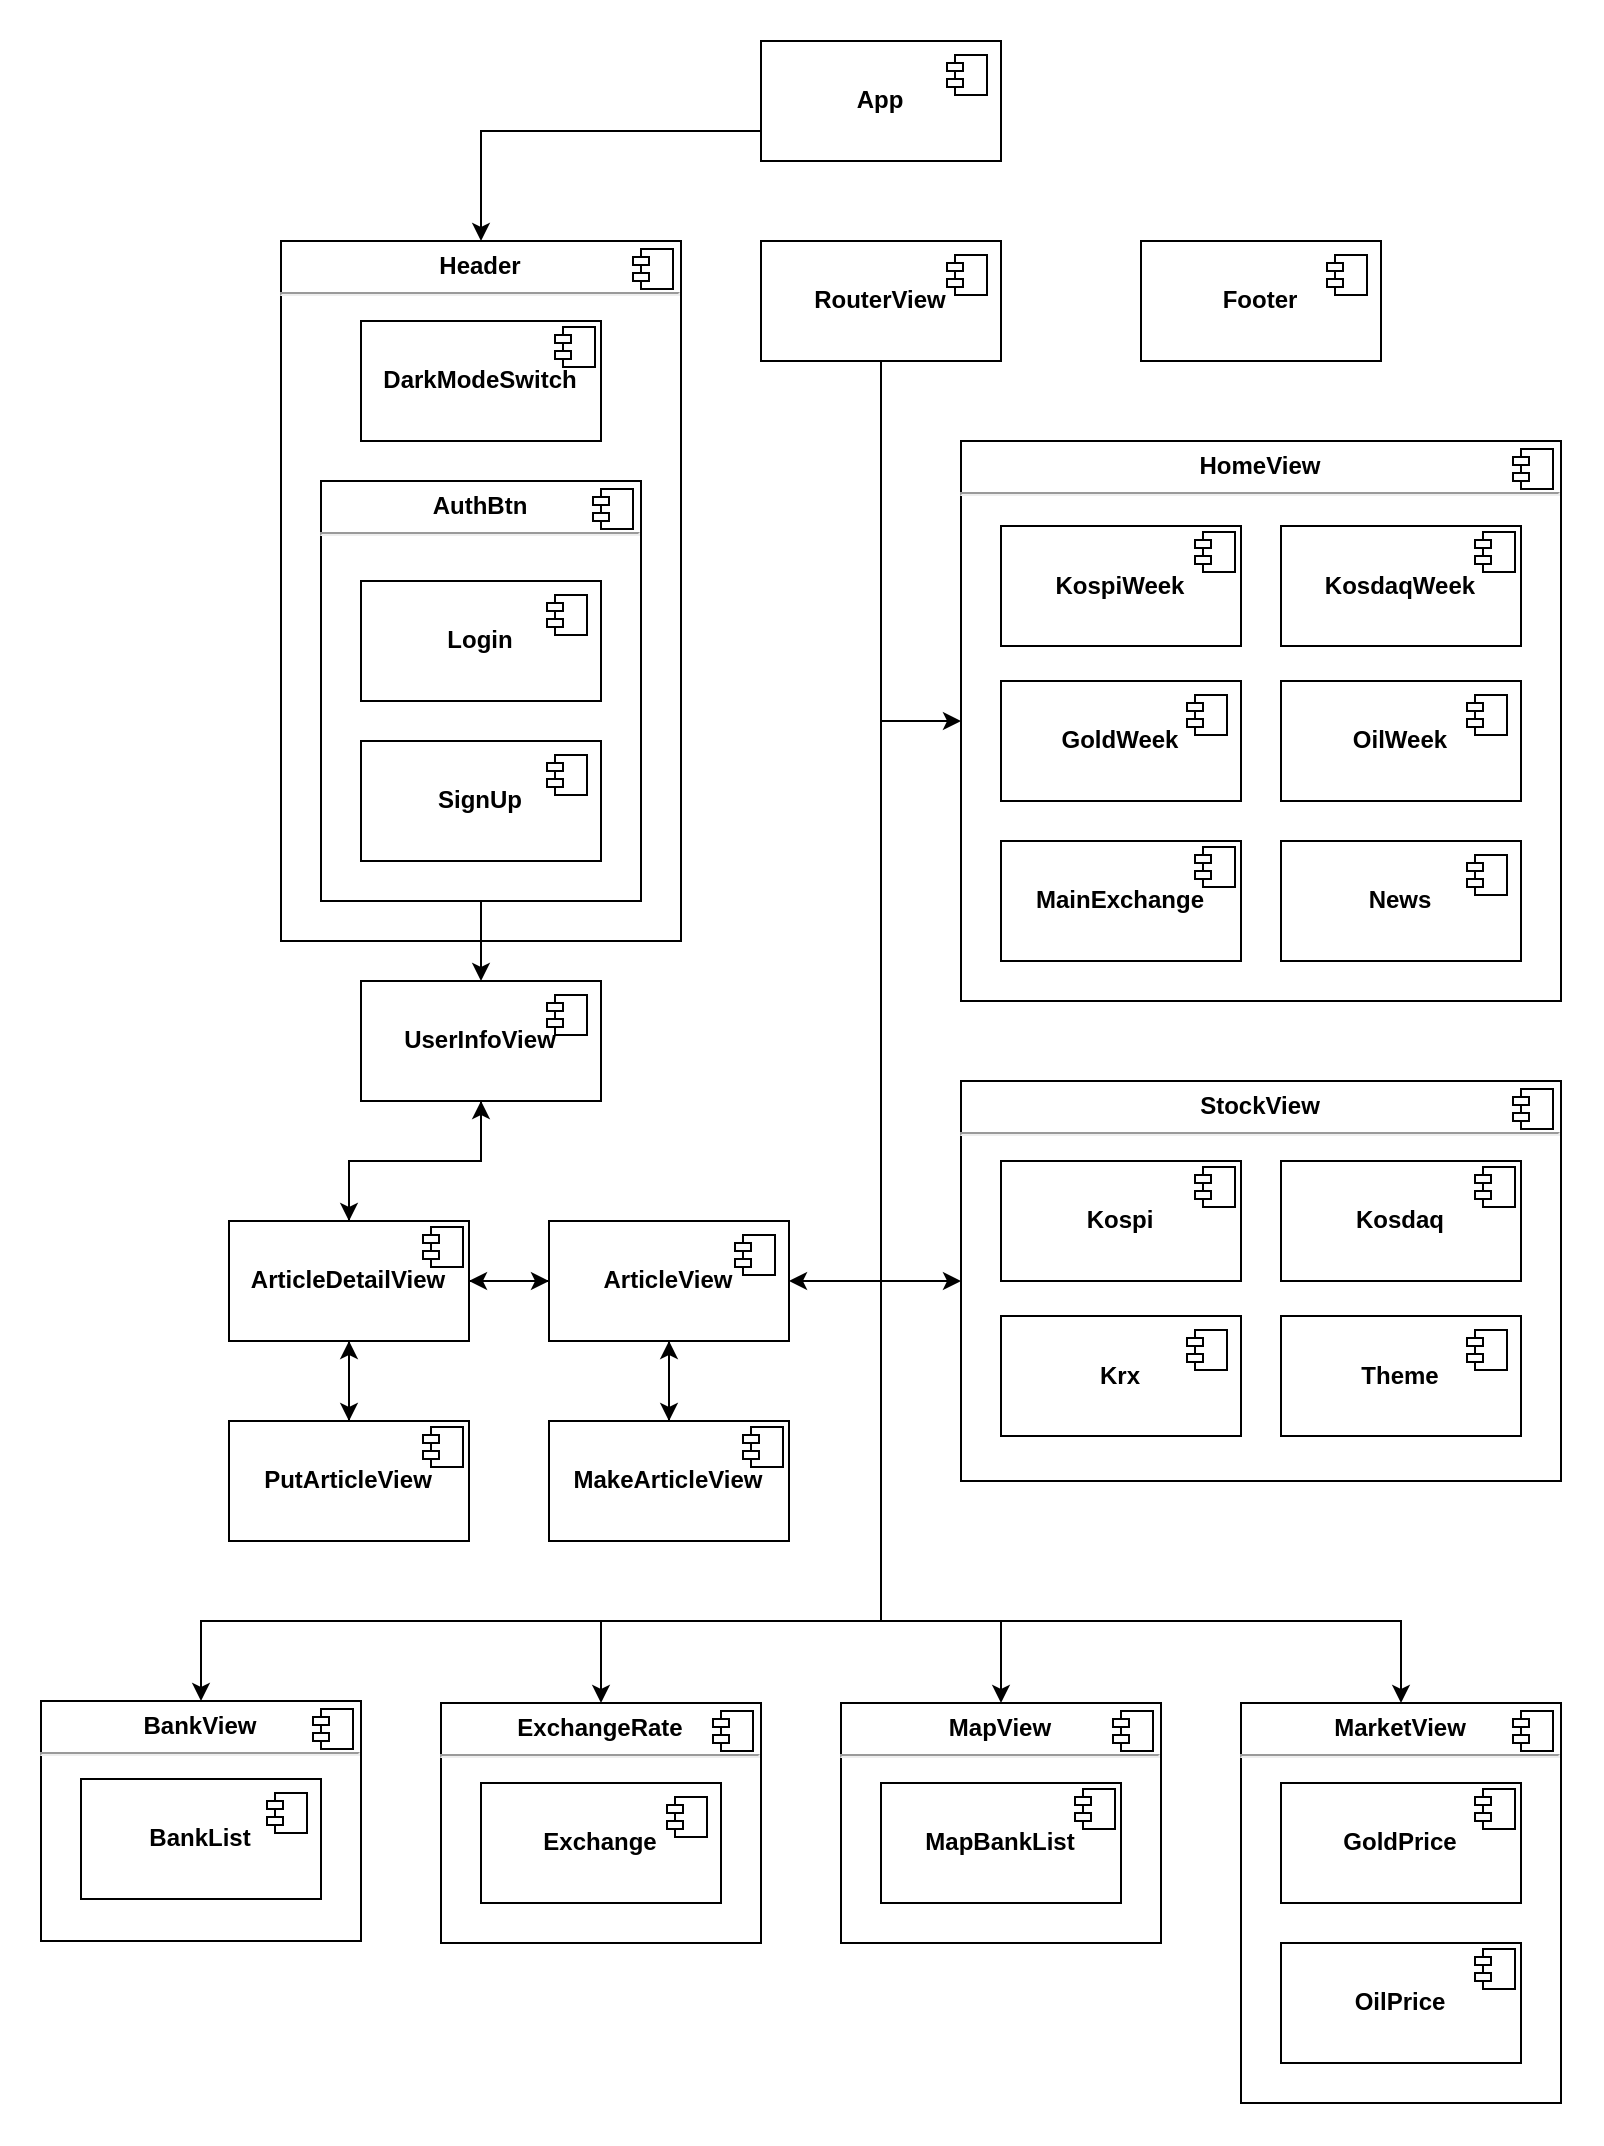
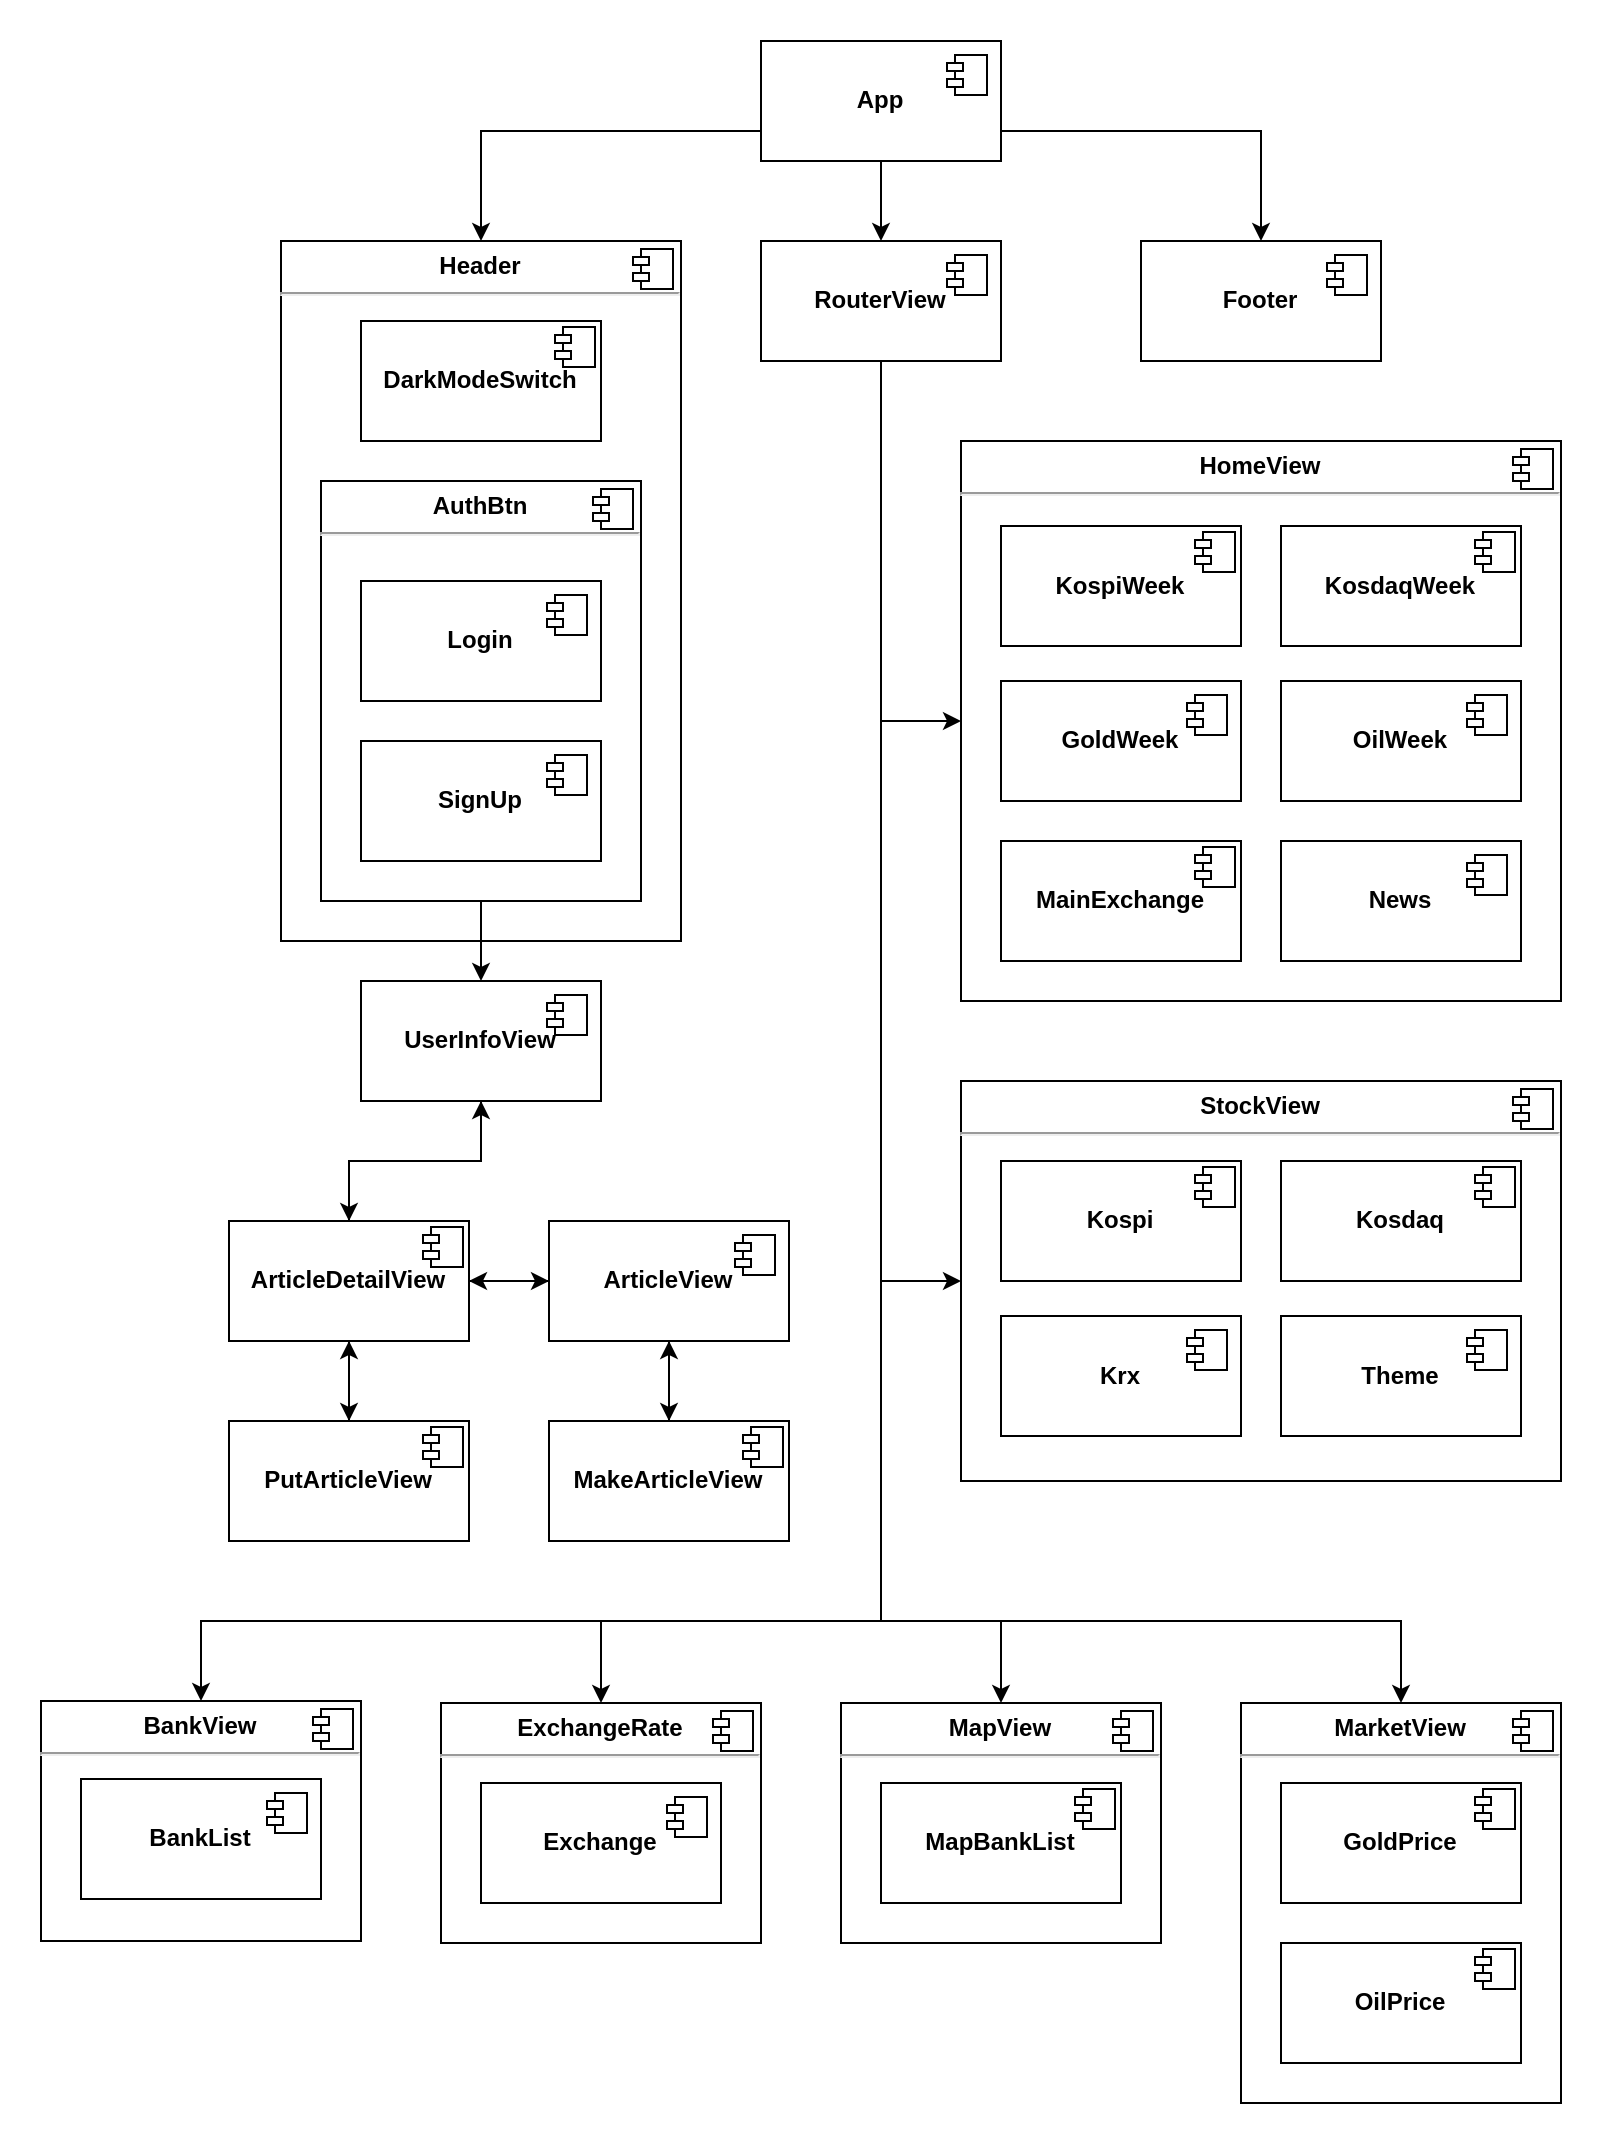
none -> (1179, 131)
none -> (881, 194)
(840, 1281) -> none
